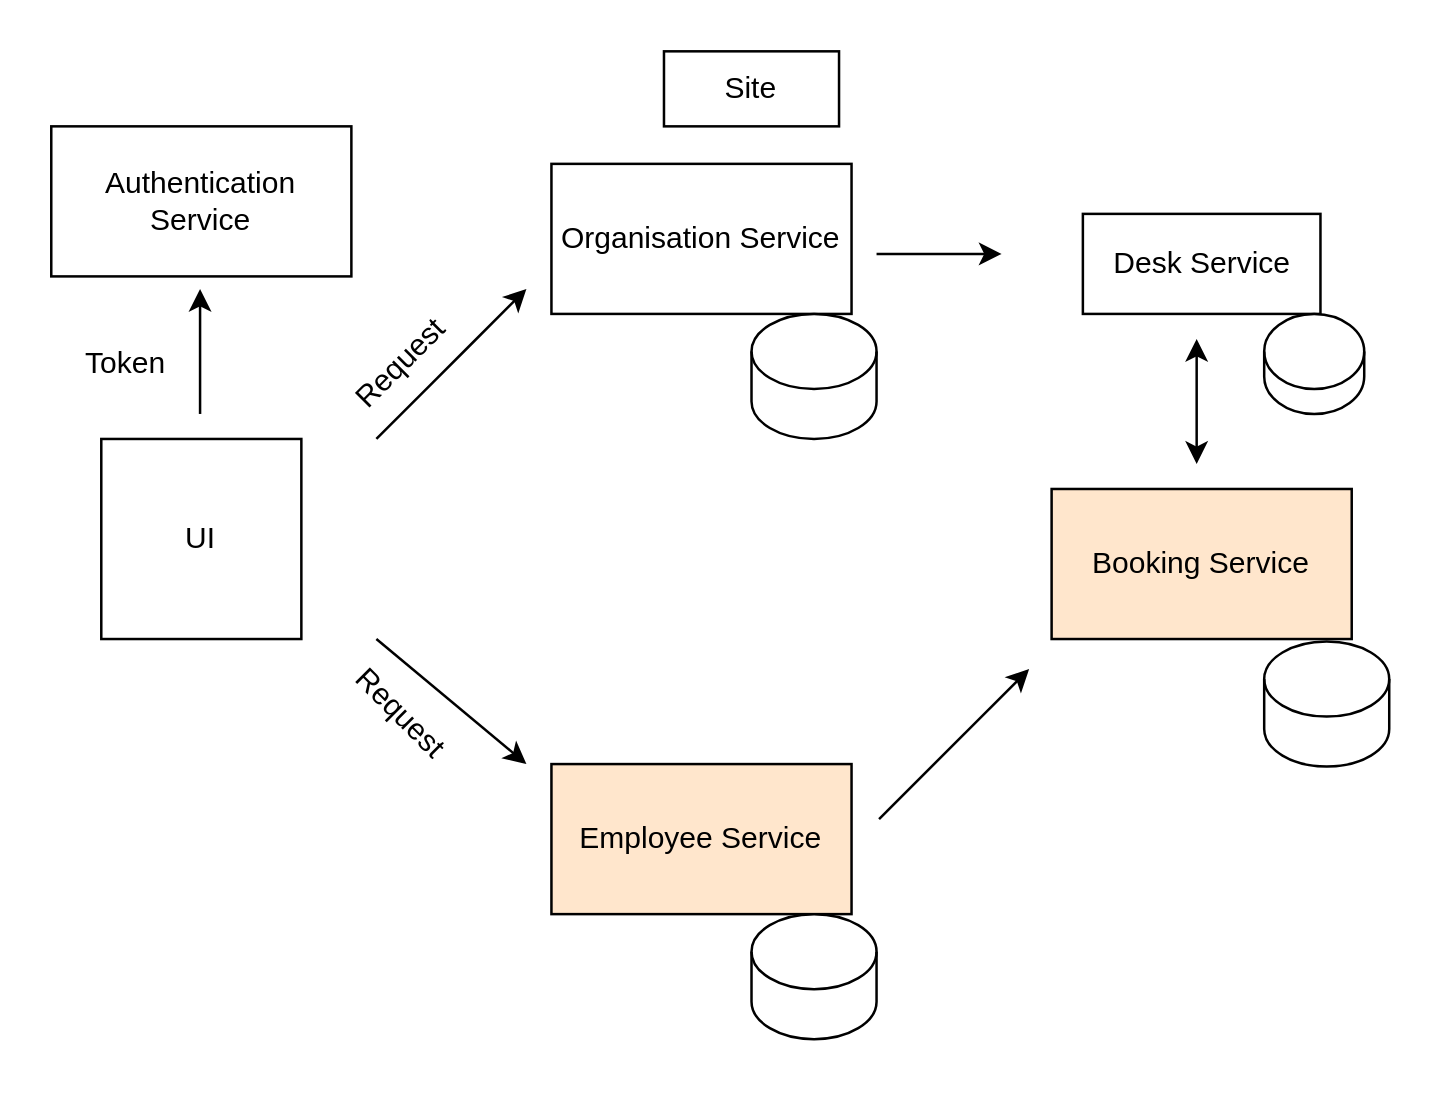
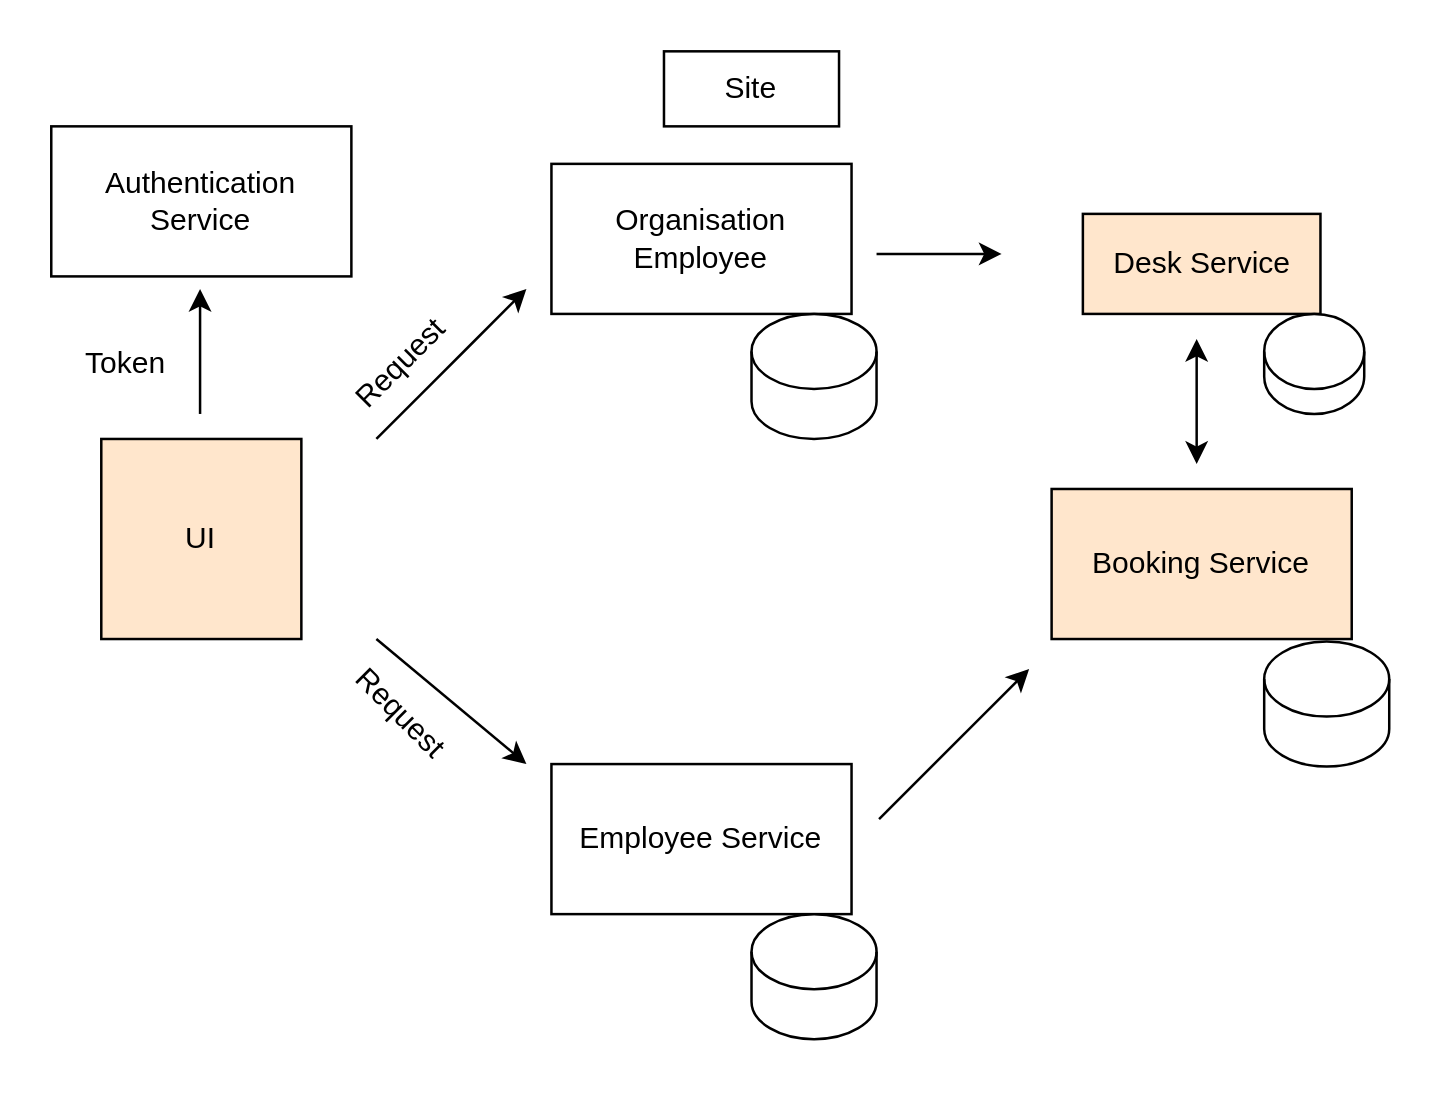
(701, 239) -> (701, 239)
(1201, 264) -> (1201, 264)
(201, 539) -> (201, 539)
(701, 839) -> (701, 839)
